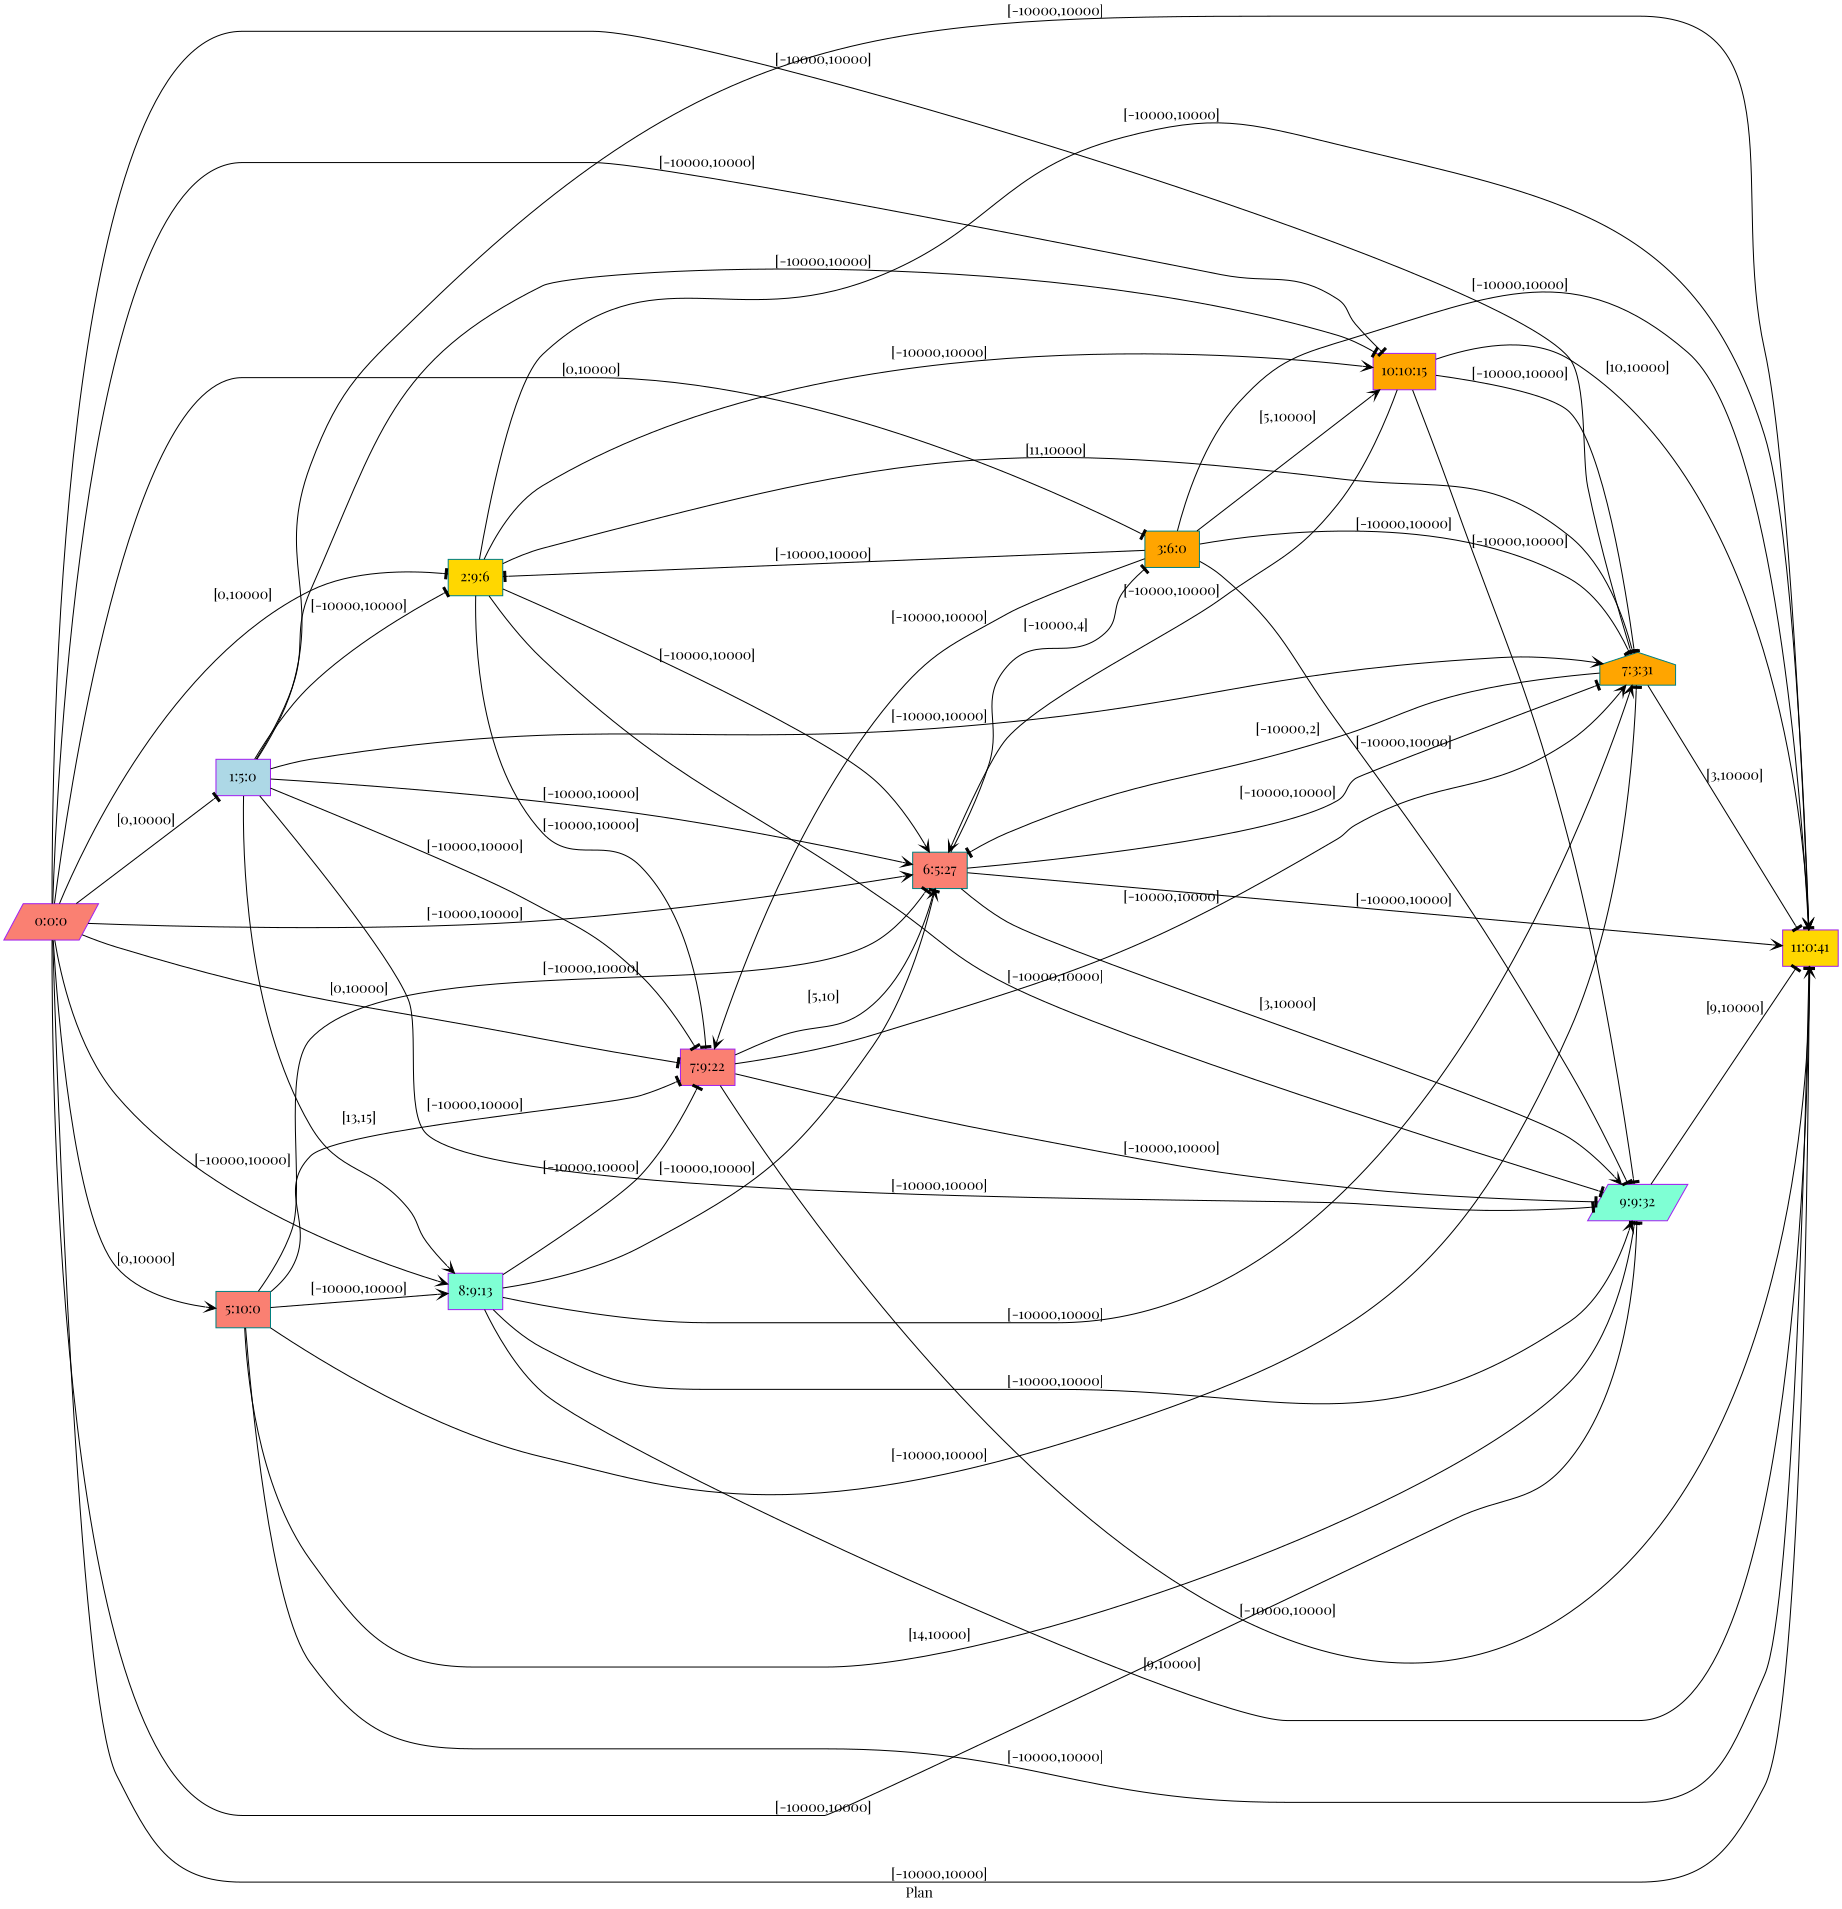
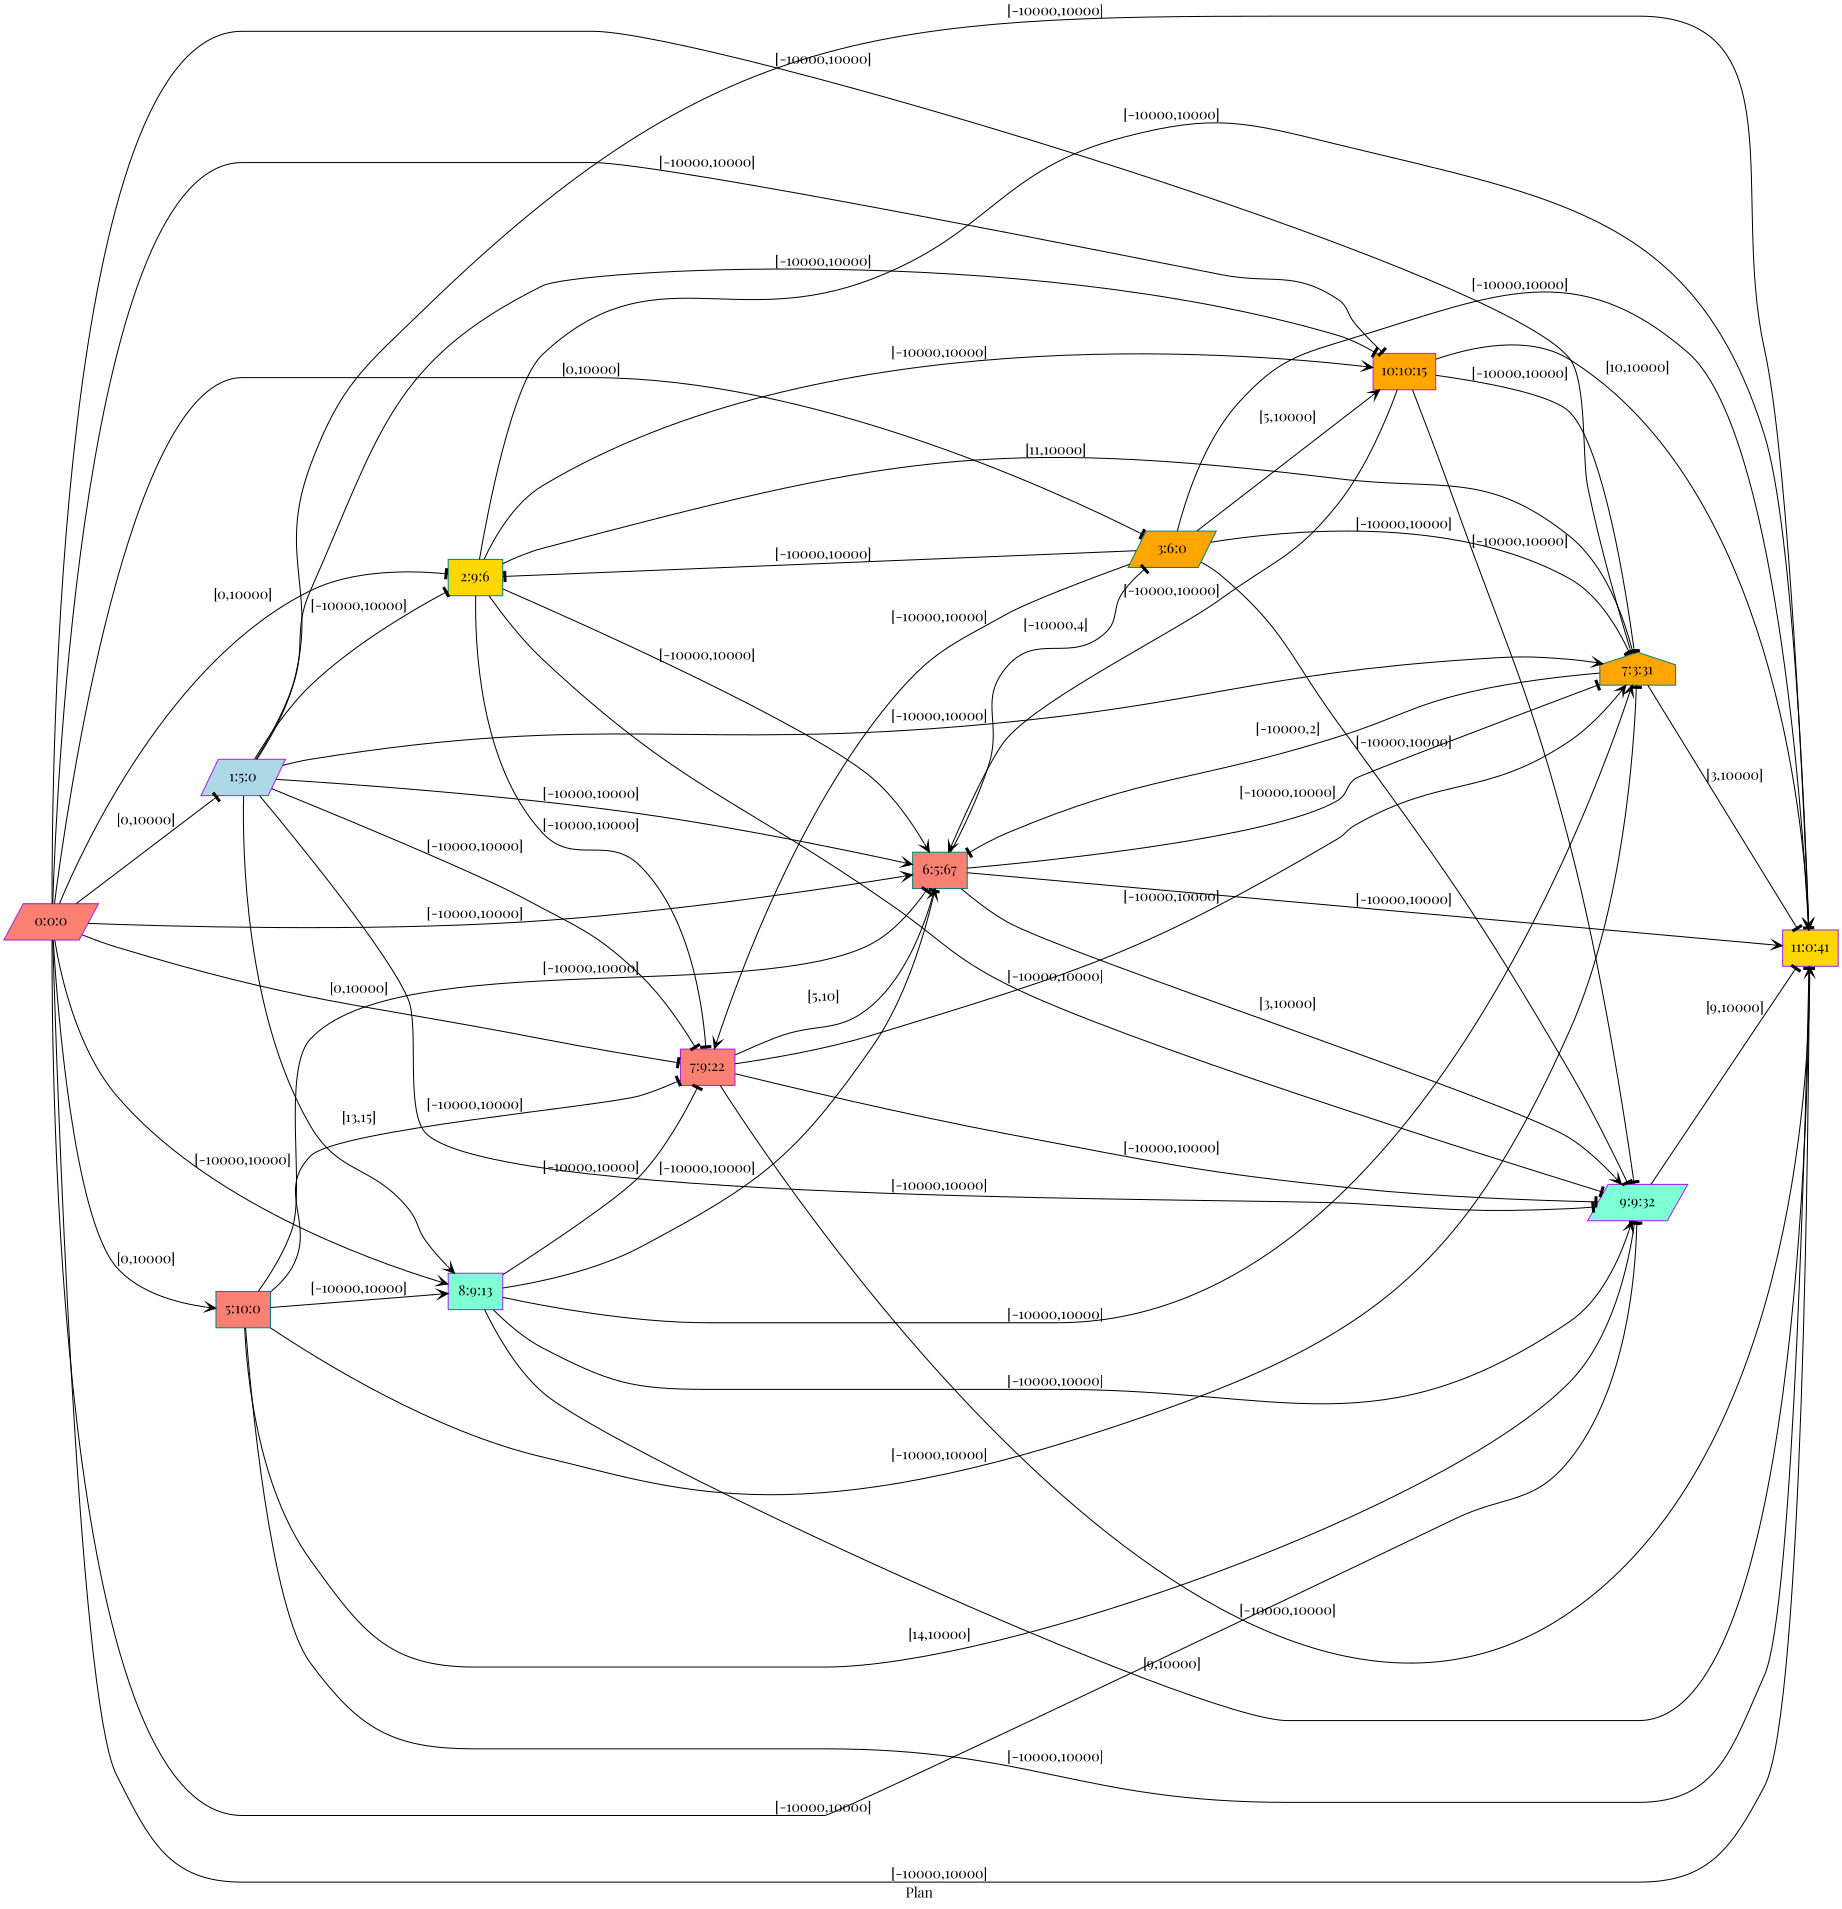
(1172, 549) -> (1172, 549)
(243, 777) -> (243, 777)
(940, 870) -> (940, 870)
